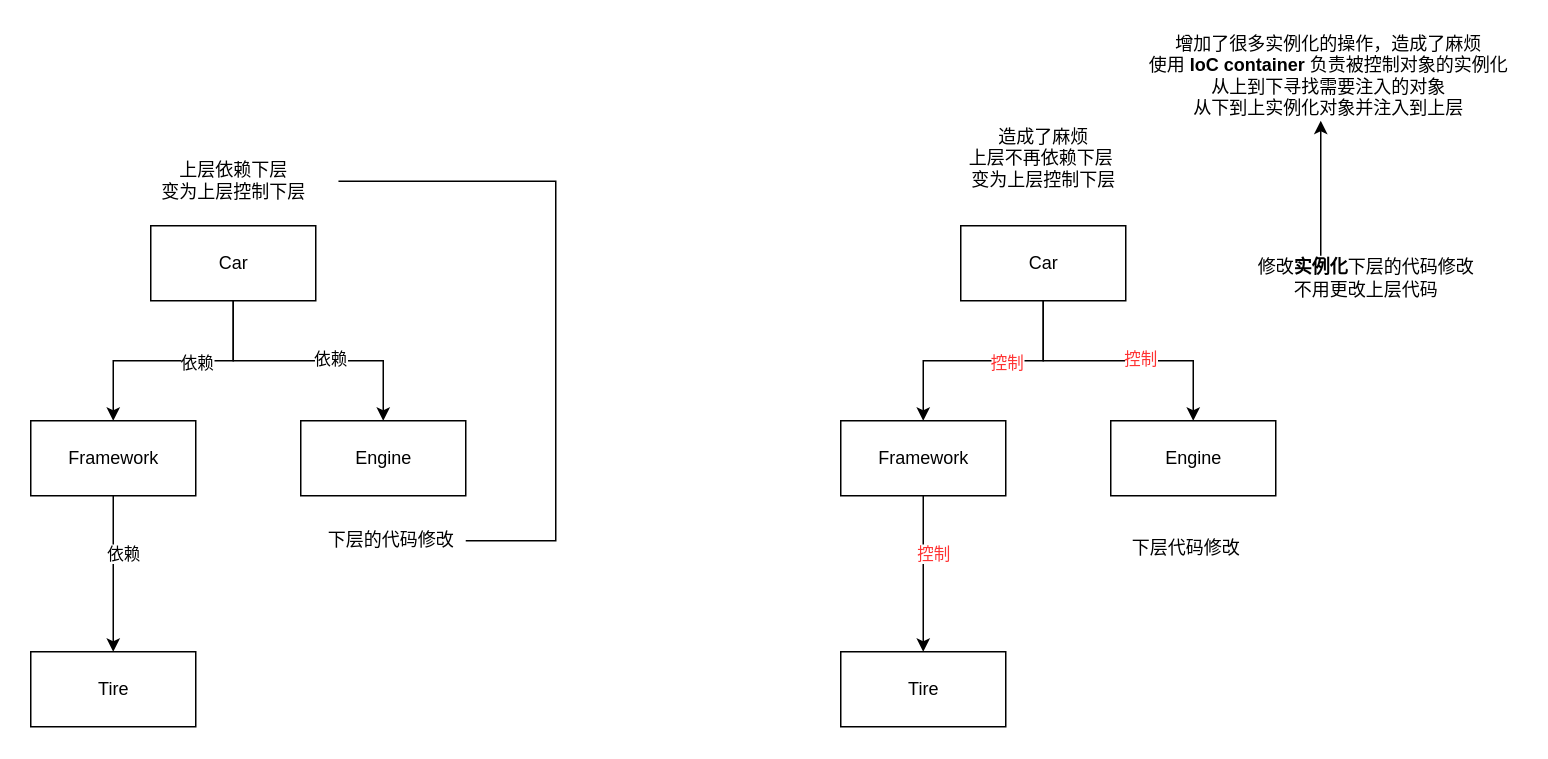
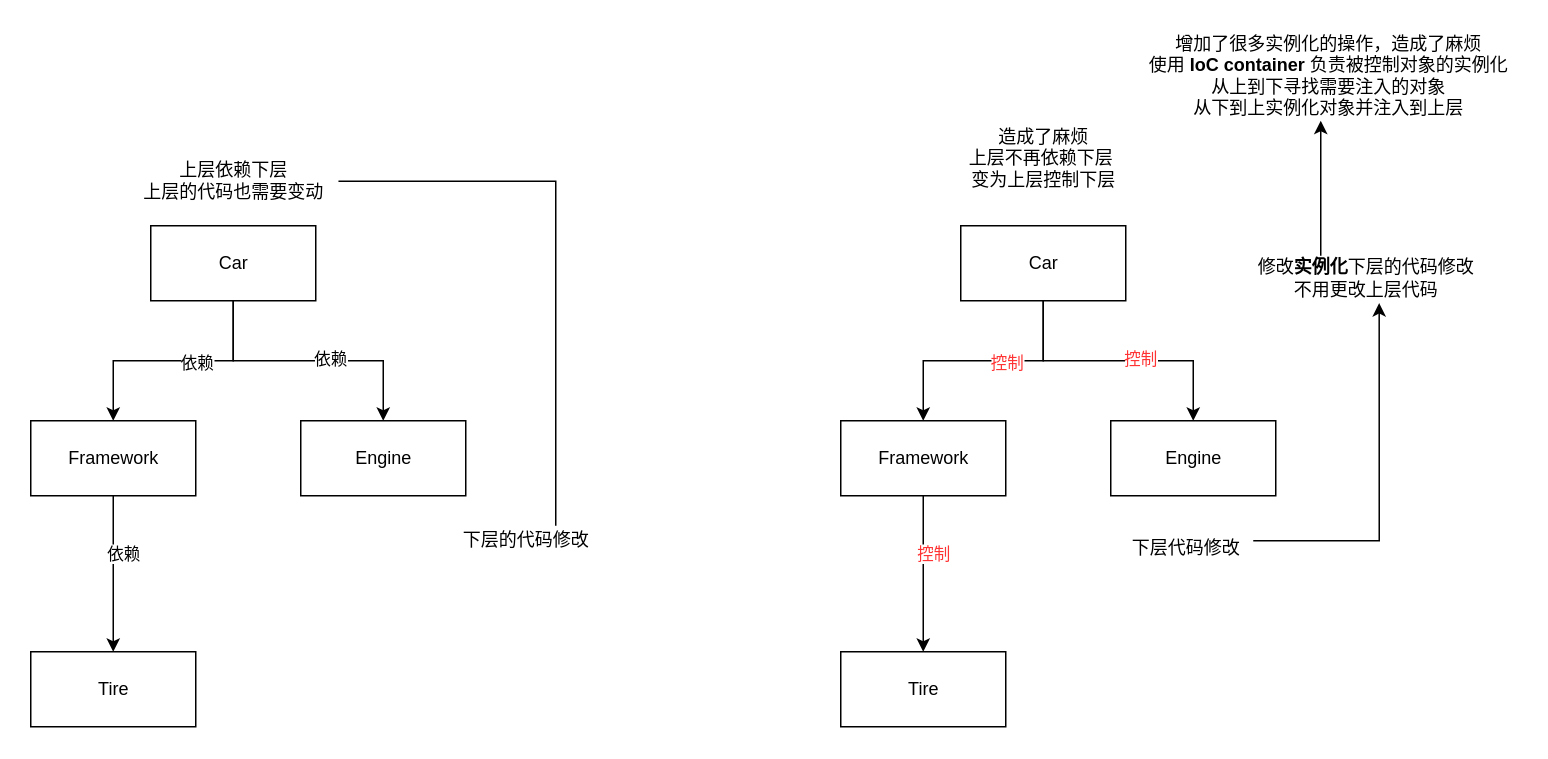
(234, 181) -> (234, 181)
none -> (1379, 490)
(391, 541) -> (526, 541)
